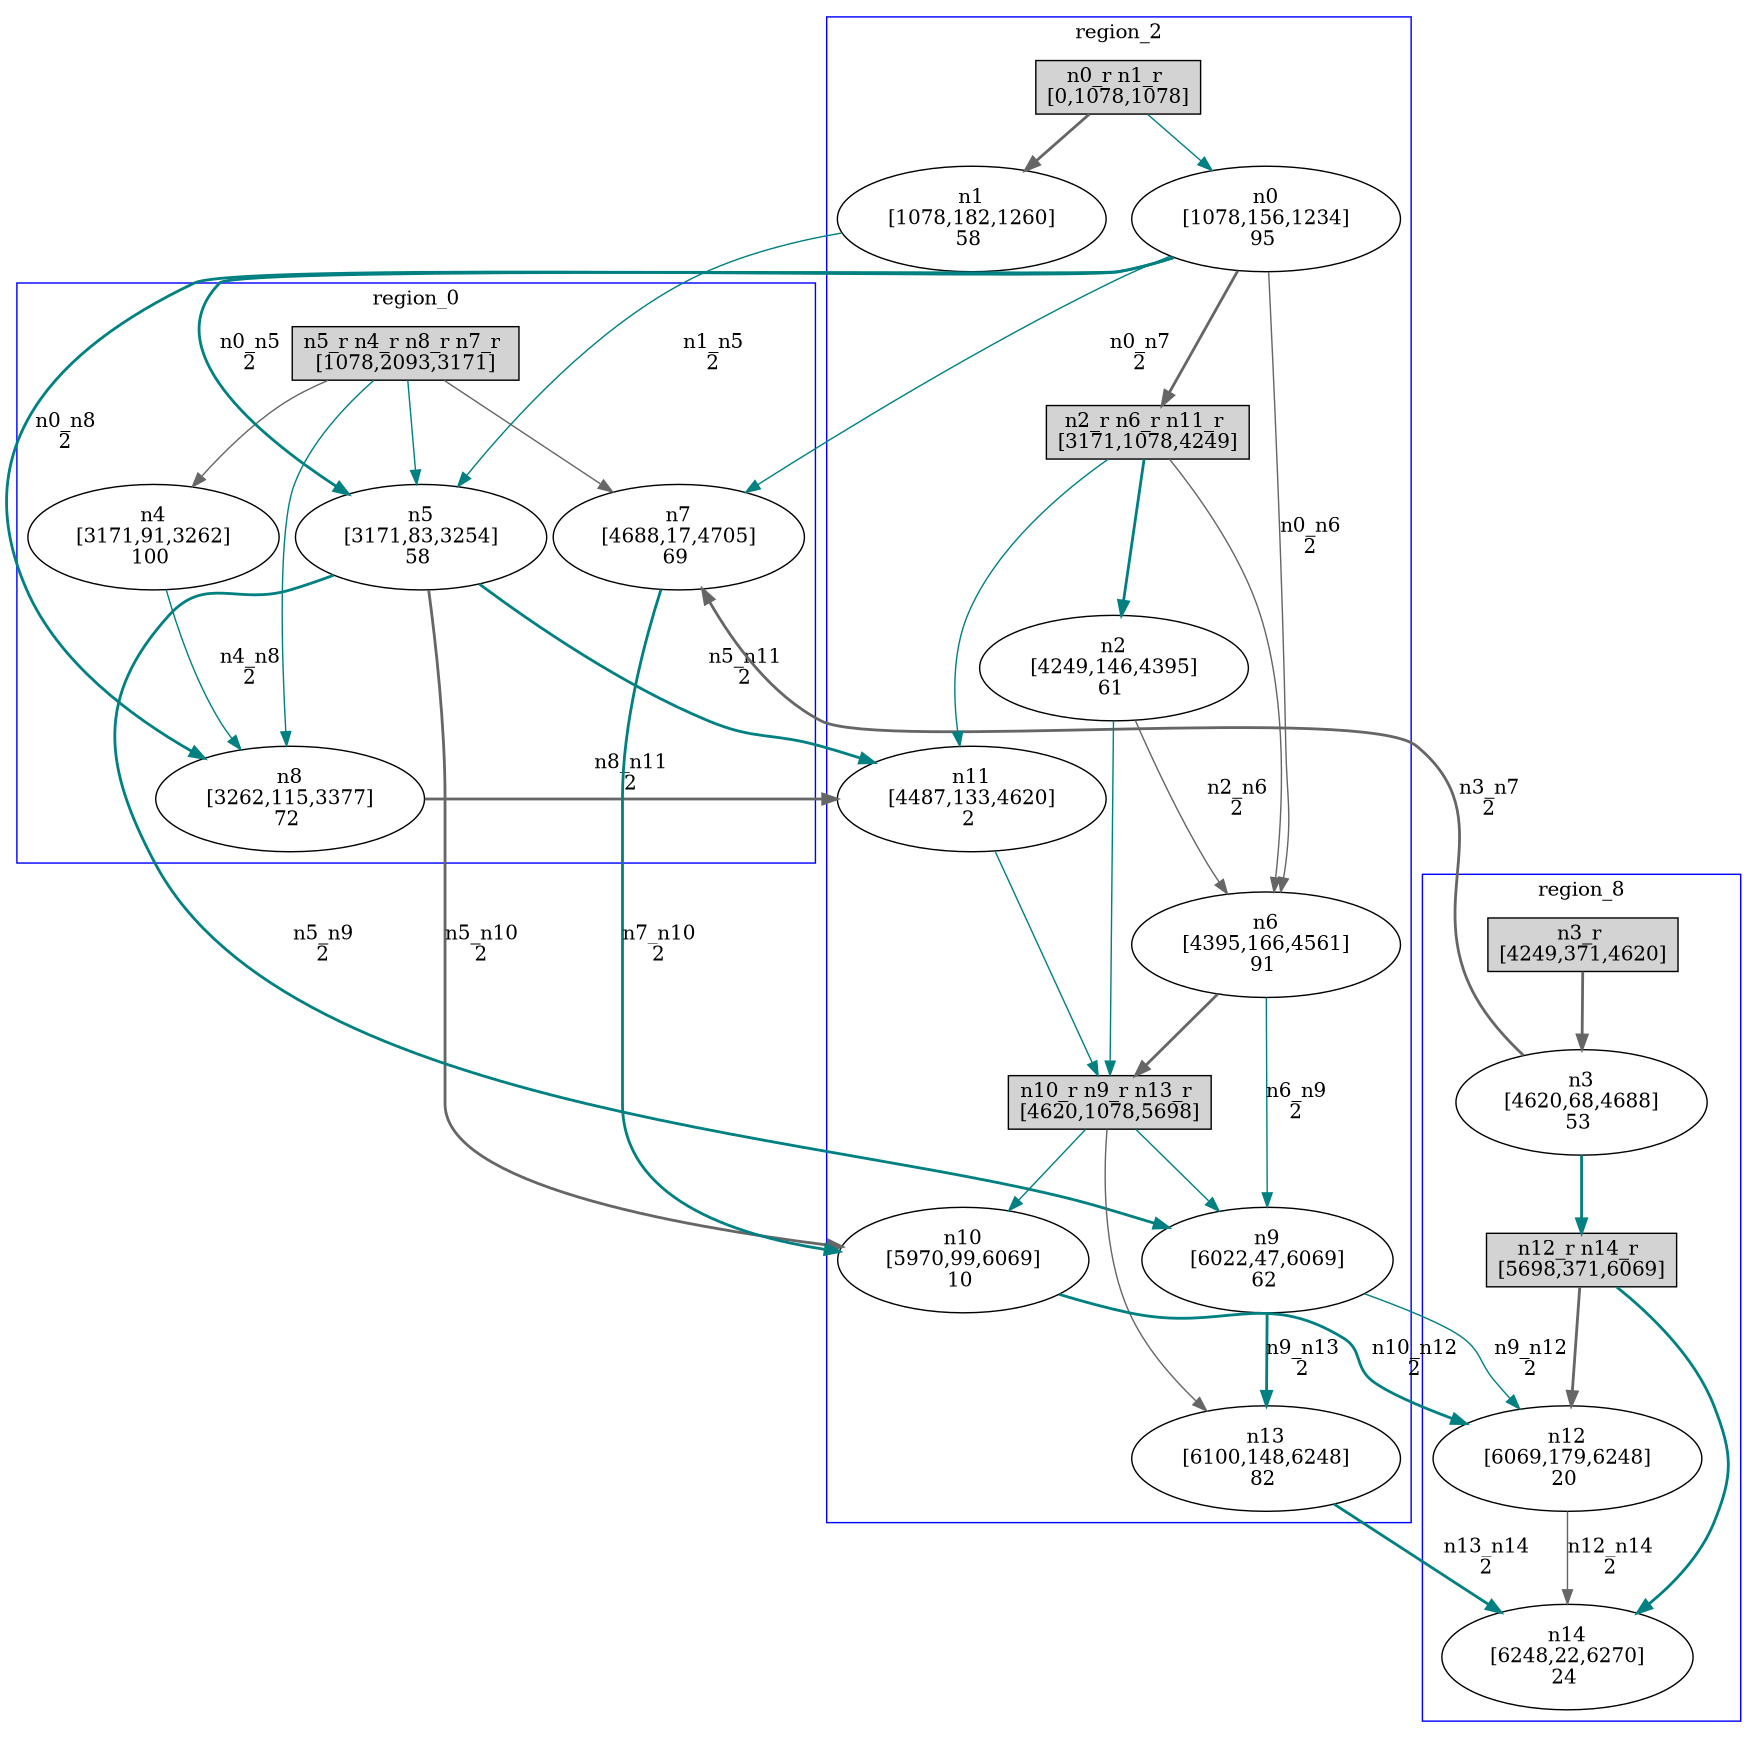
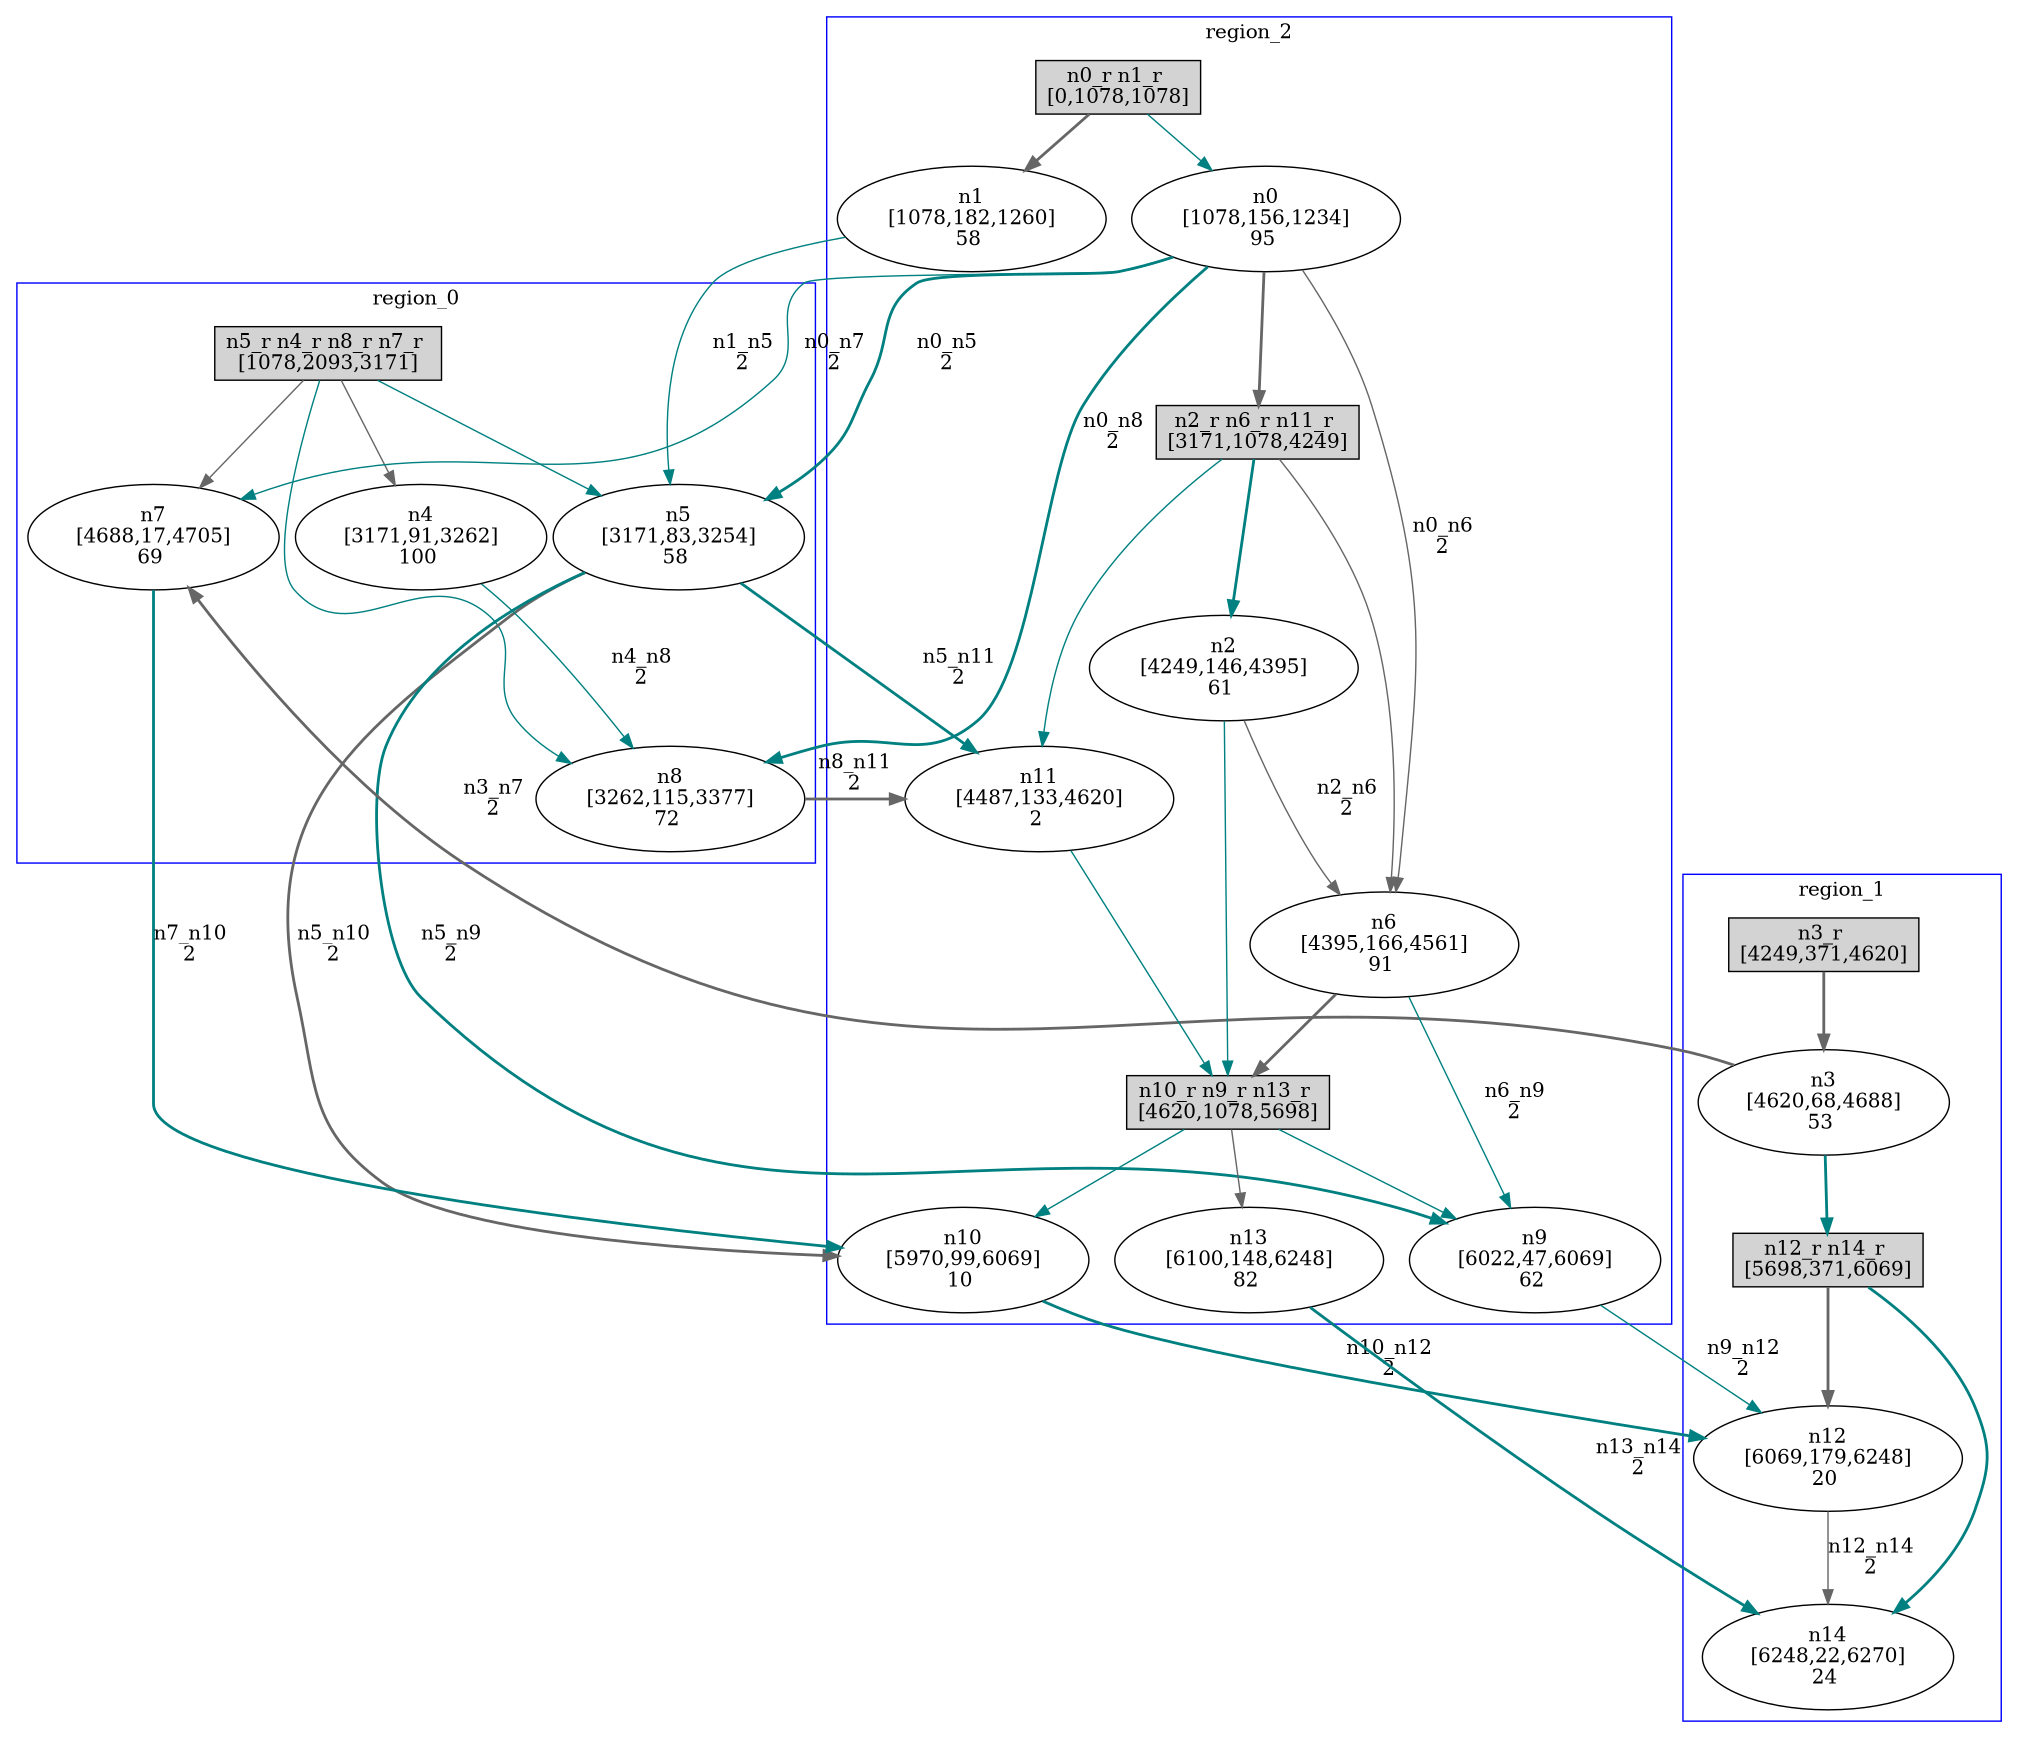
(1582, 891) -> (1842, 891)
(1267, 1352) -> none
